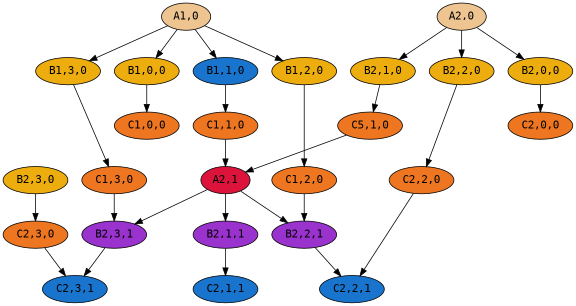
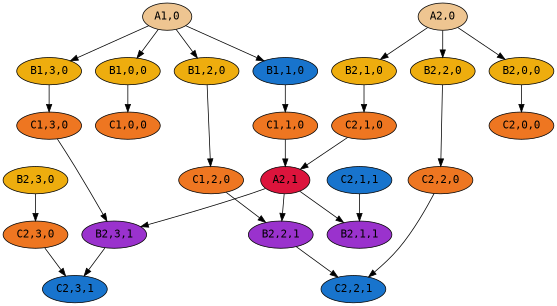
(370, 126) -> (364, 126)
(225, 258) -> (359, 204)
